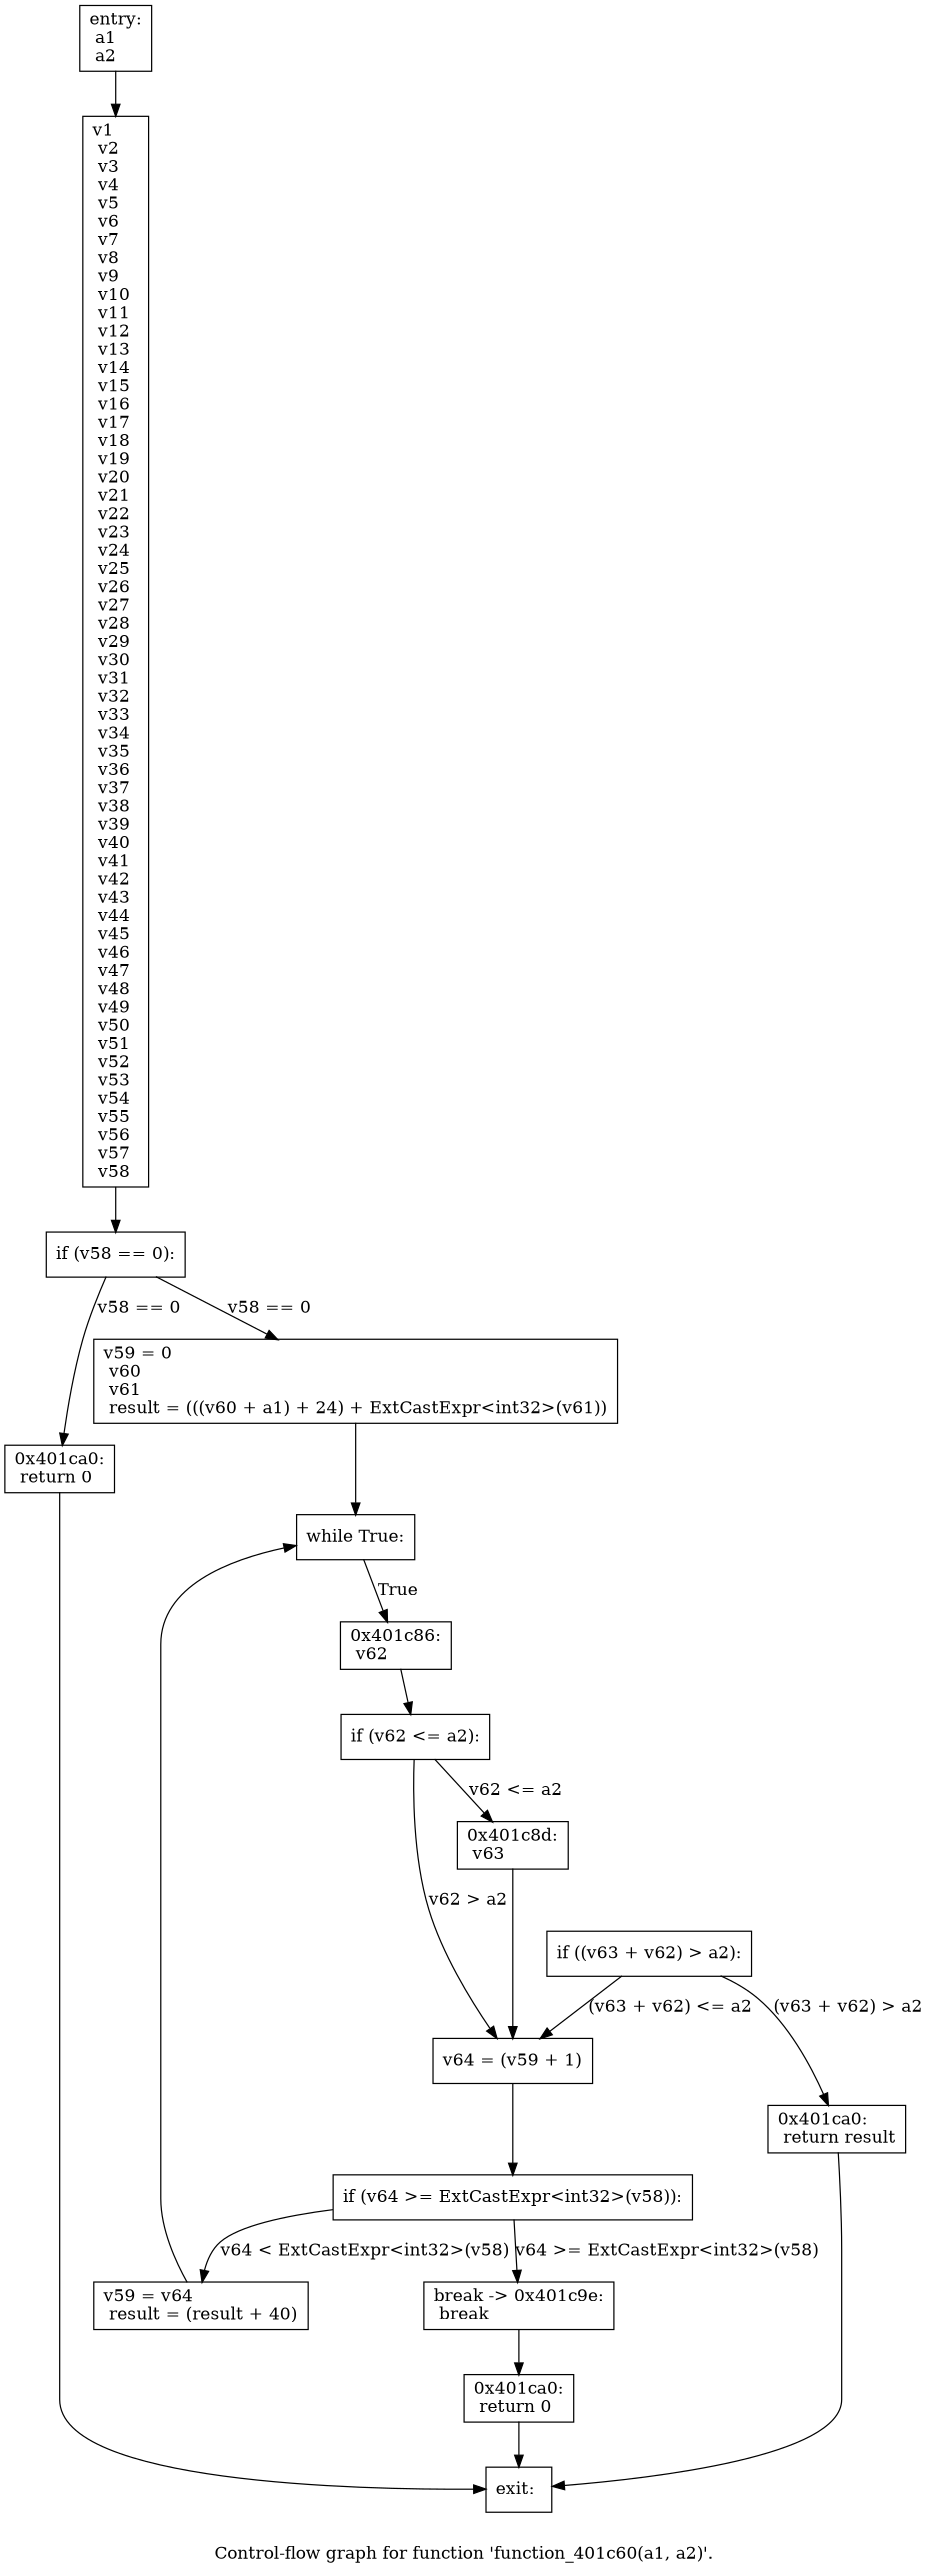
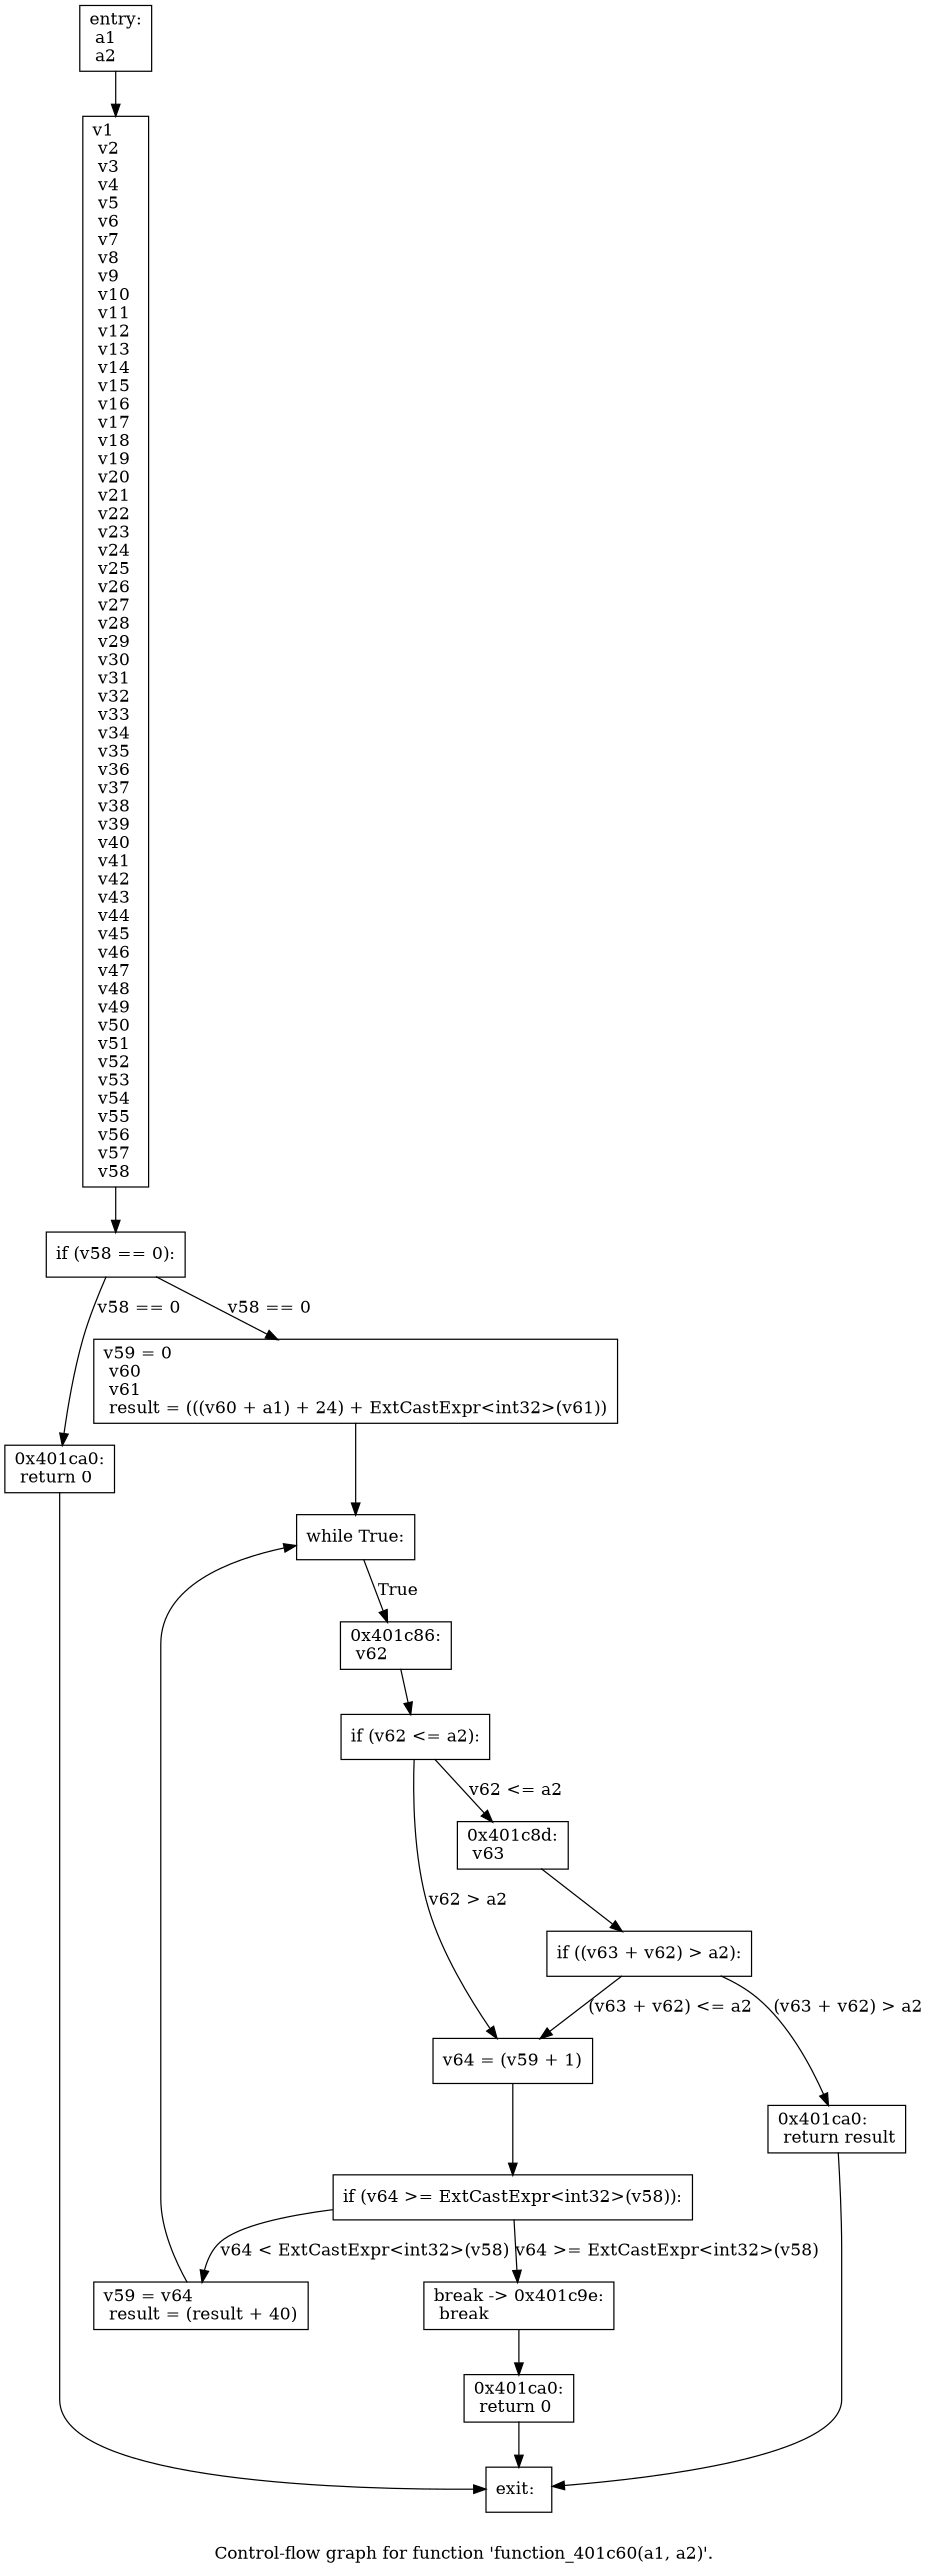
(513, 1947) -> (577, 1896)
